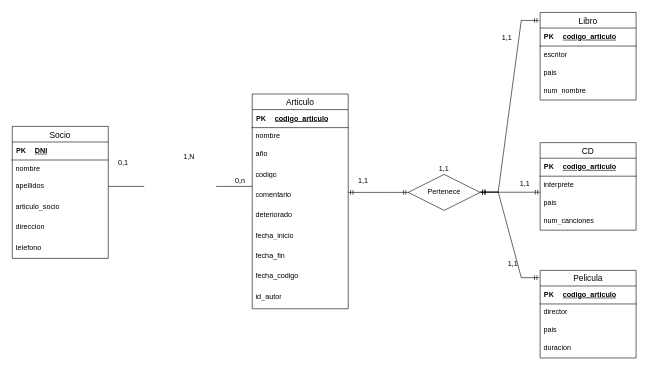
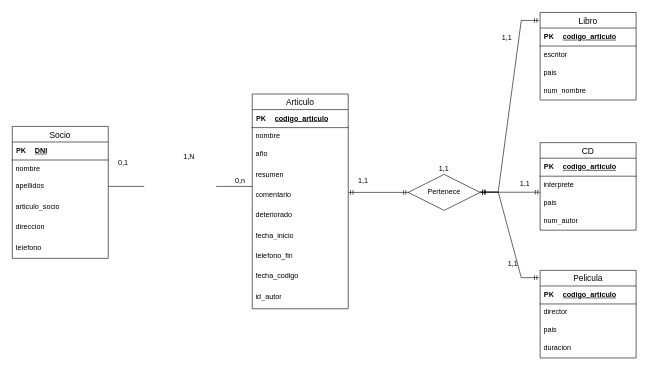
(267, 174) -> (270, 174)
(569, 221) -> (562, 221)
(273, 256) -> (278, 256)
